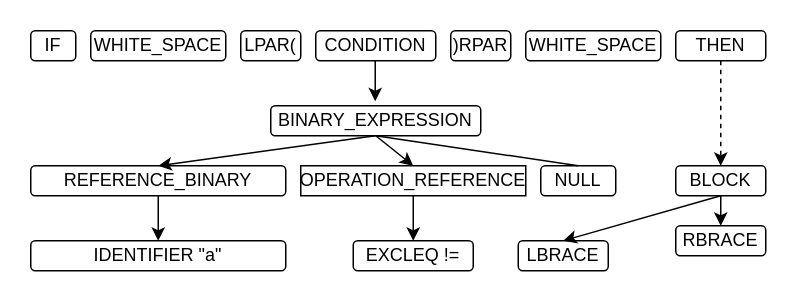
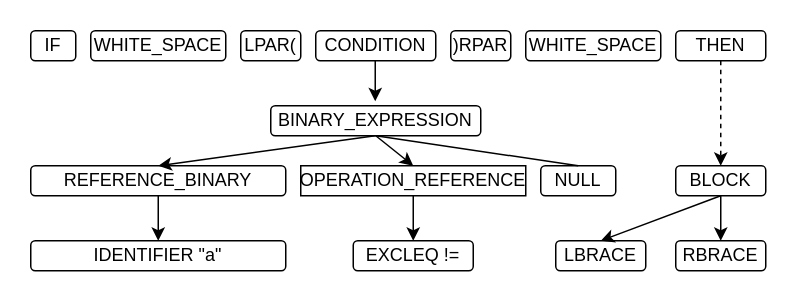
(721, 241) -> (721, 256)
(563, 256) -> (601, 256)
